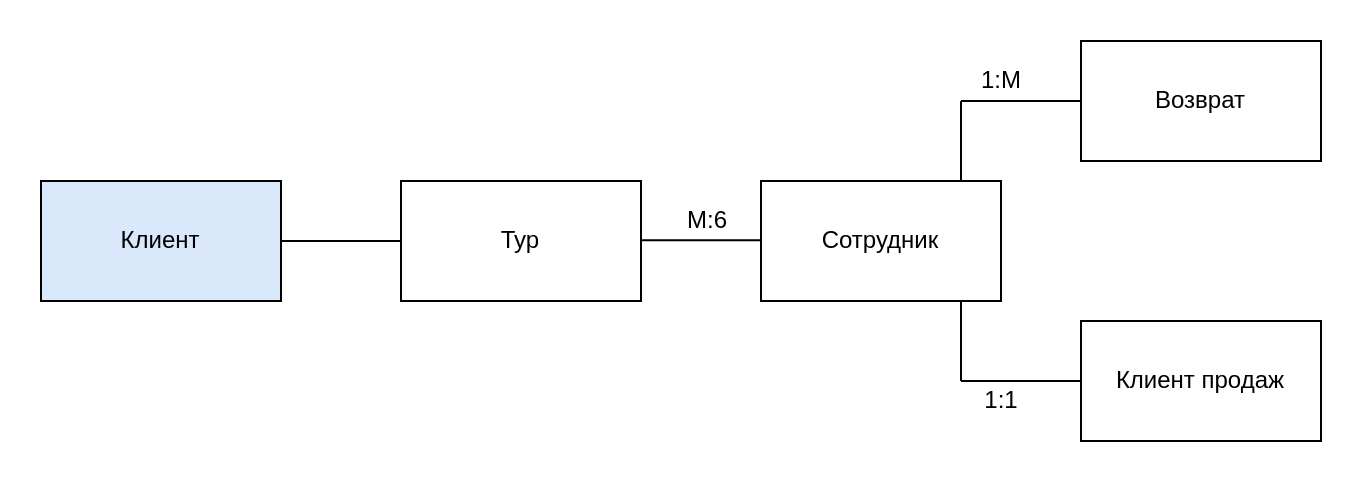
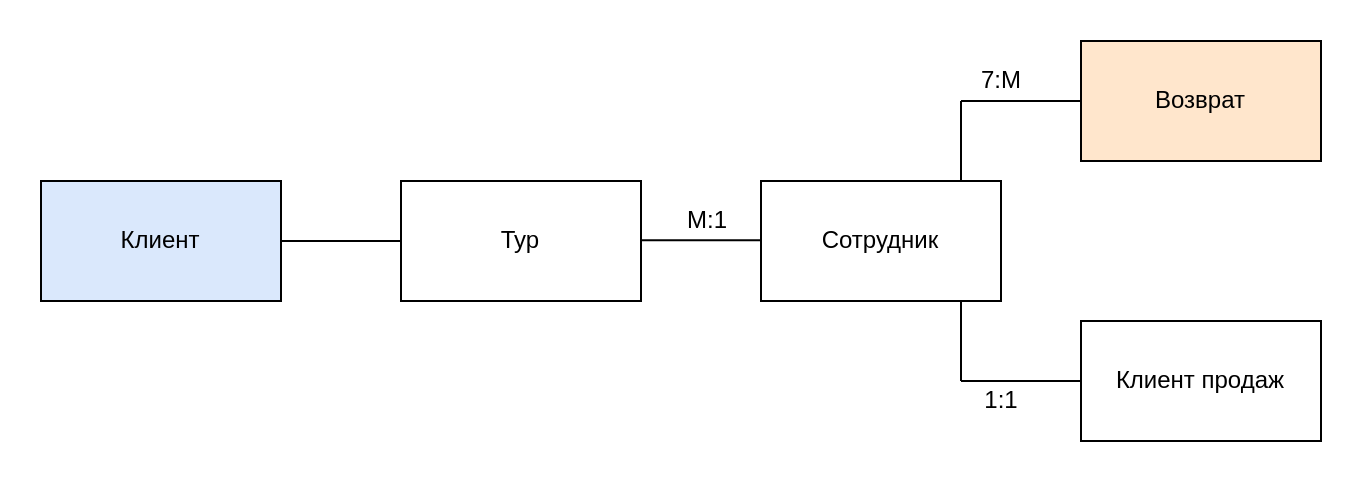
(1002, 81) -> (1002, 81)
(1201, 101) -> (1201, 101)
(708, 221) -> (708, 221)
